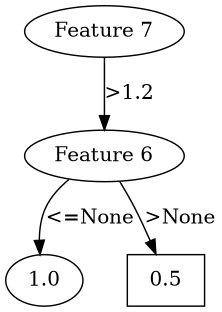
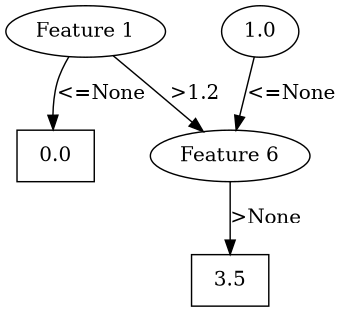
(104, 31) -> (86, 31)
none -> (56, 156)
(46, 206) -> (247, 87)
(166, 280) -> (230, 280)
